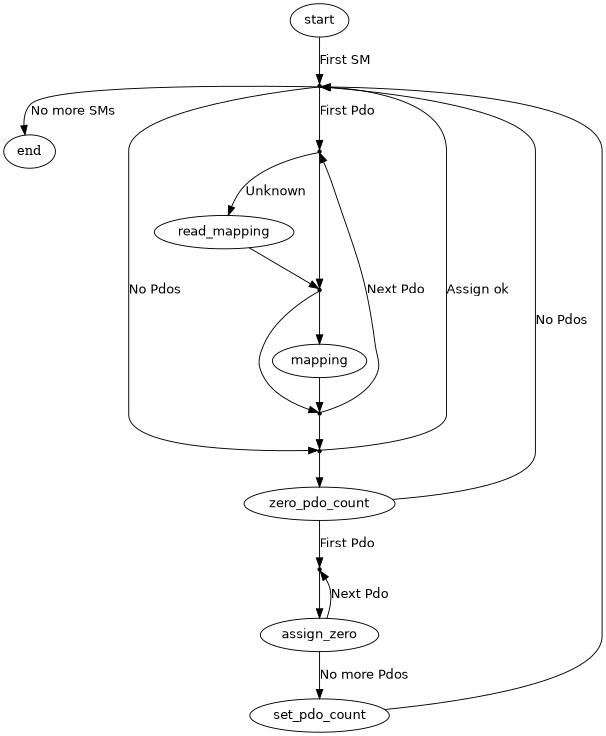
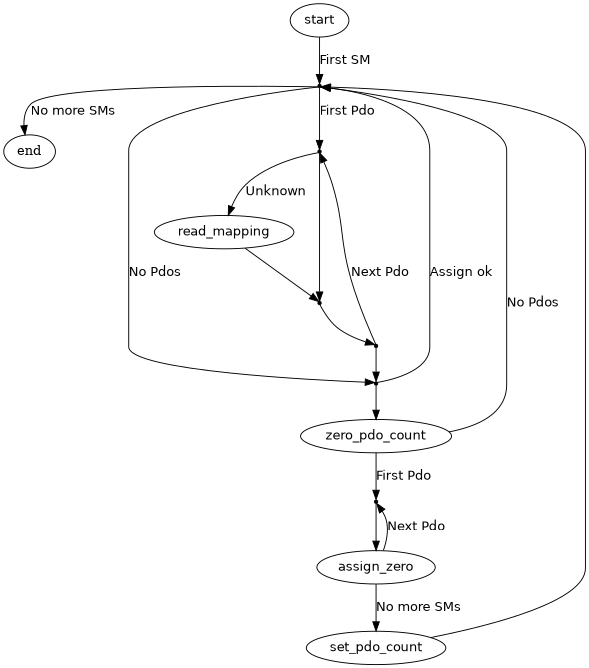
(320, 361) -> none
(364, 675) -> (419, 608)
